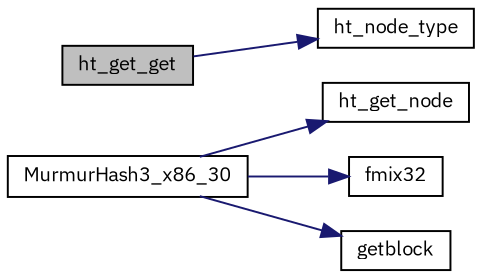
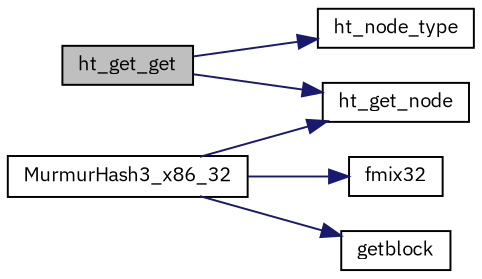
none -> (248, 82)
(128, 176) -> (128, 176)
